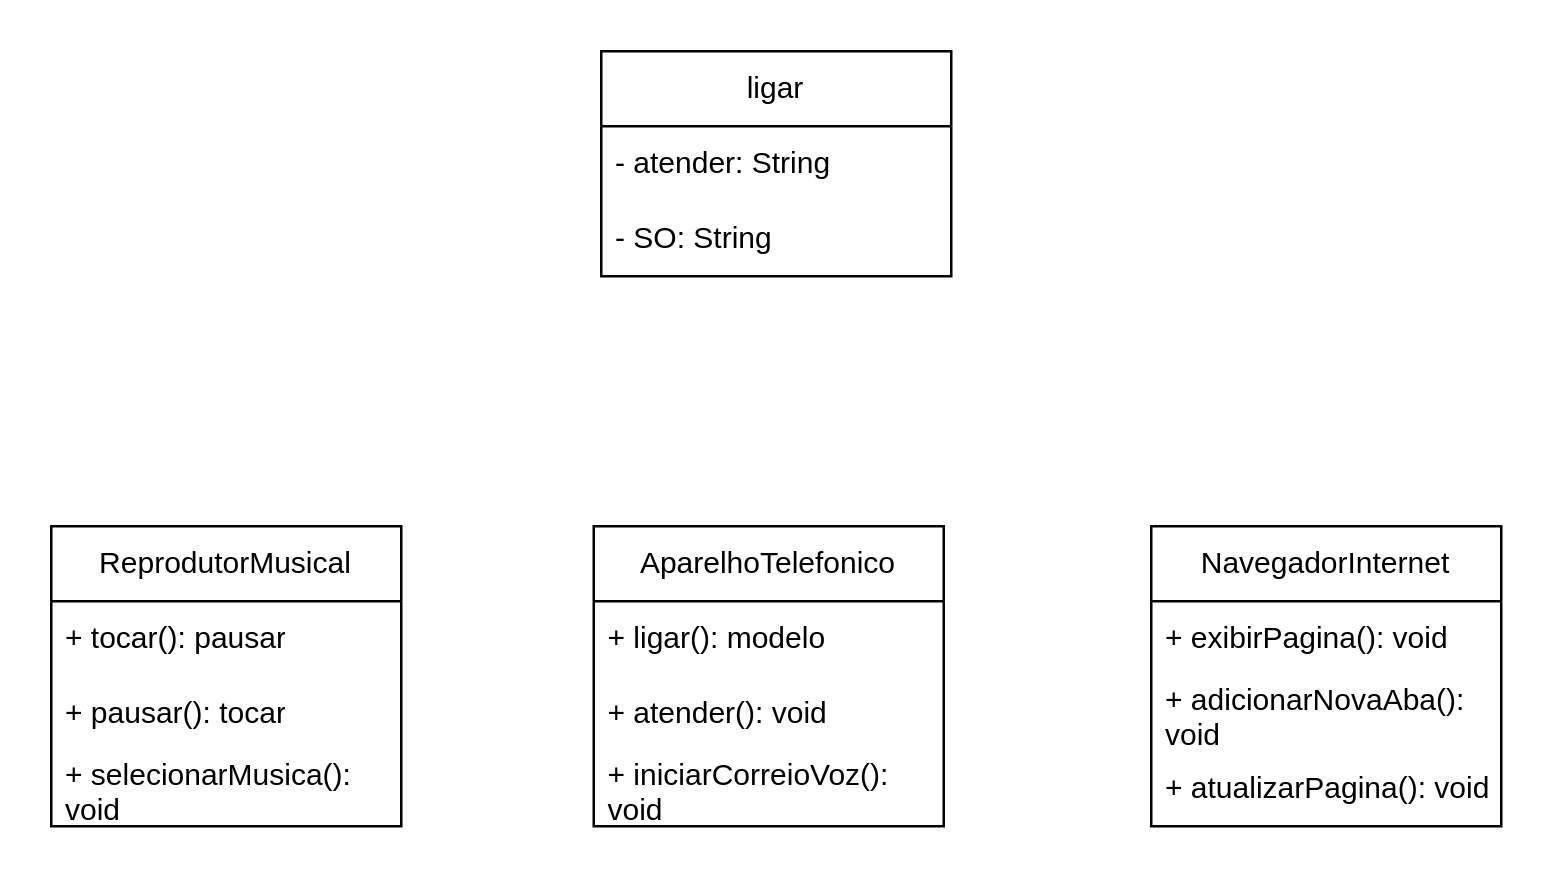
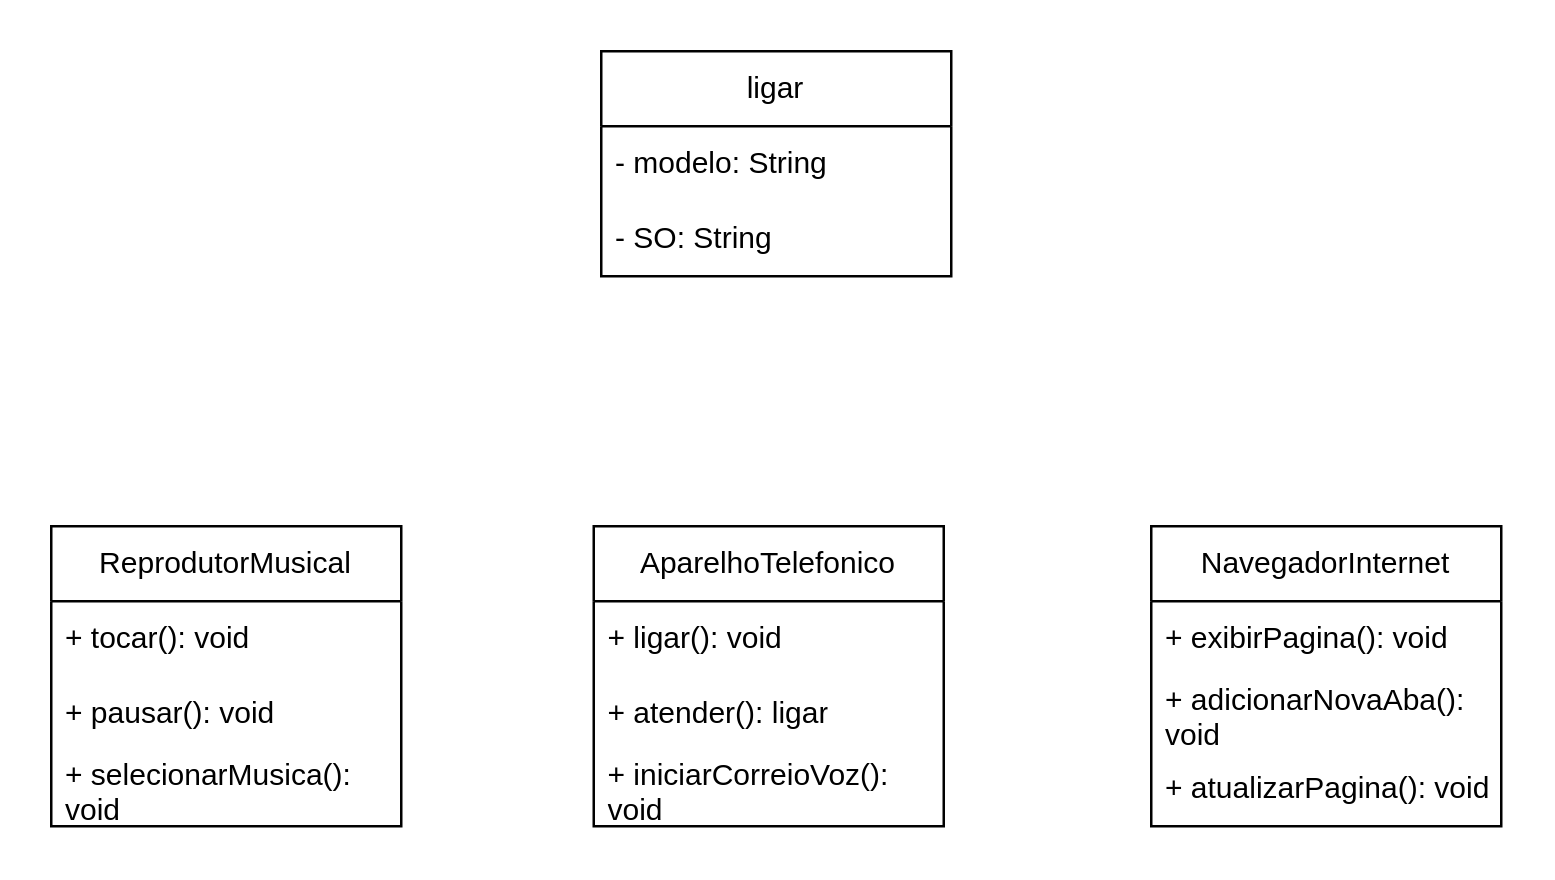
(743, 164) -> (731, 164)
(197, 639) -> (177, 639)
(728, 639) -> (711, 639)
(197, 714) -> (185, 714)
(736, 714) -> (740, 714)
